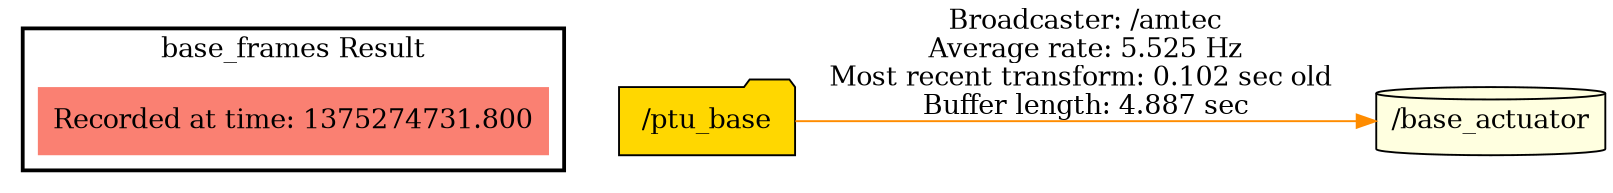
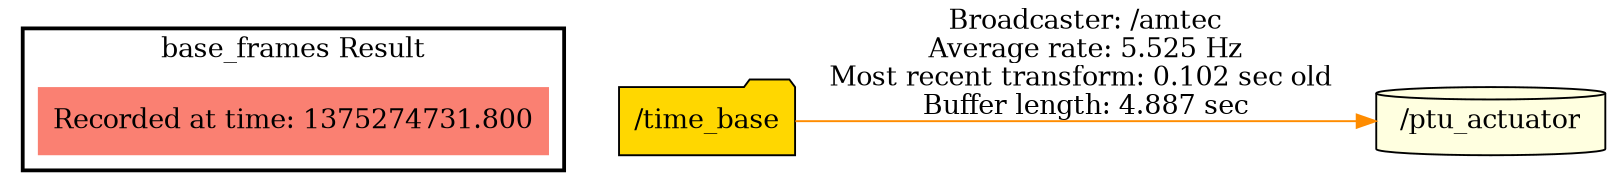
(707, 121) -> (707, 121)
(1491, 121) -> (1491, 121)
